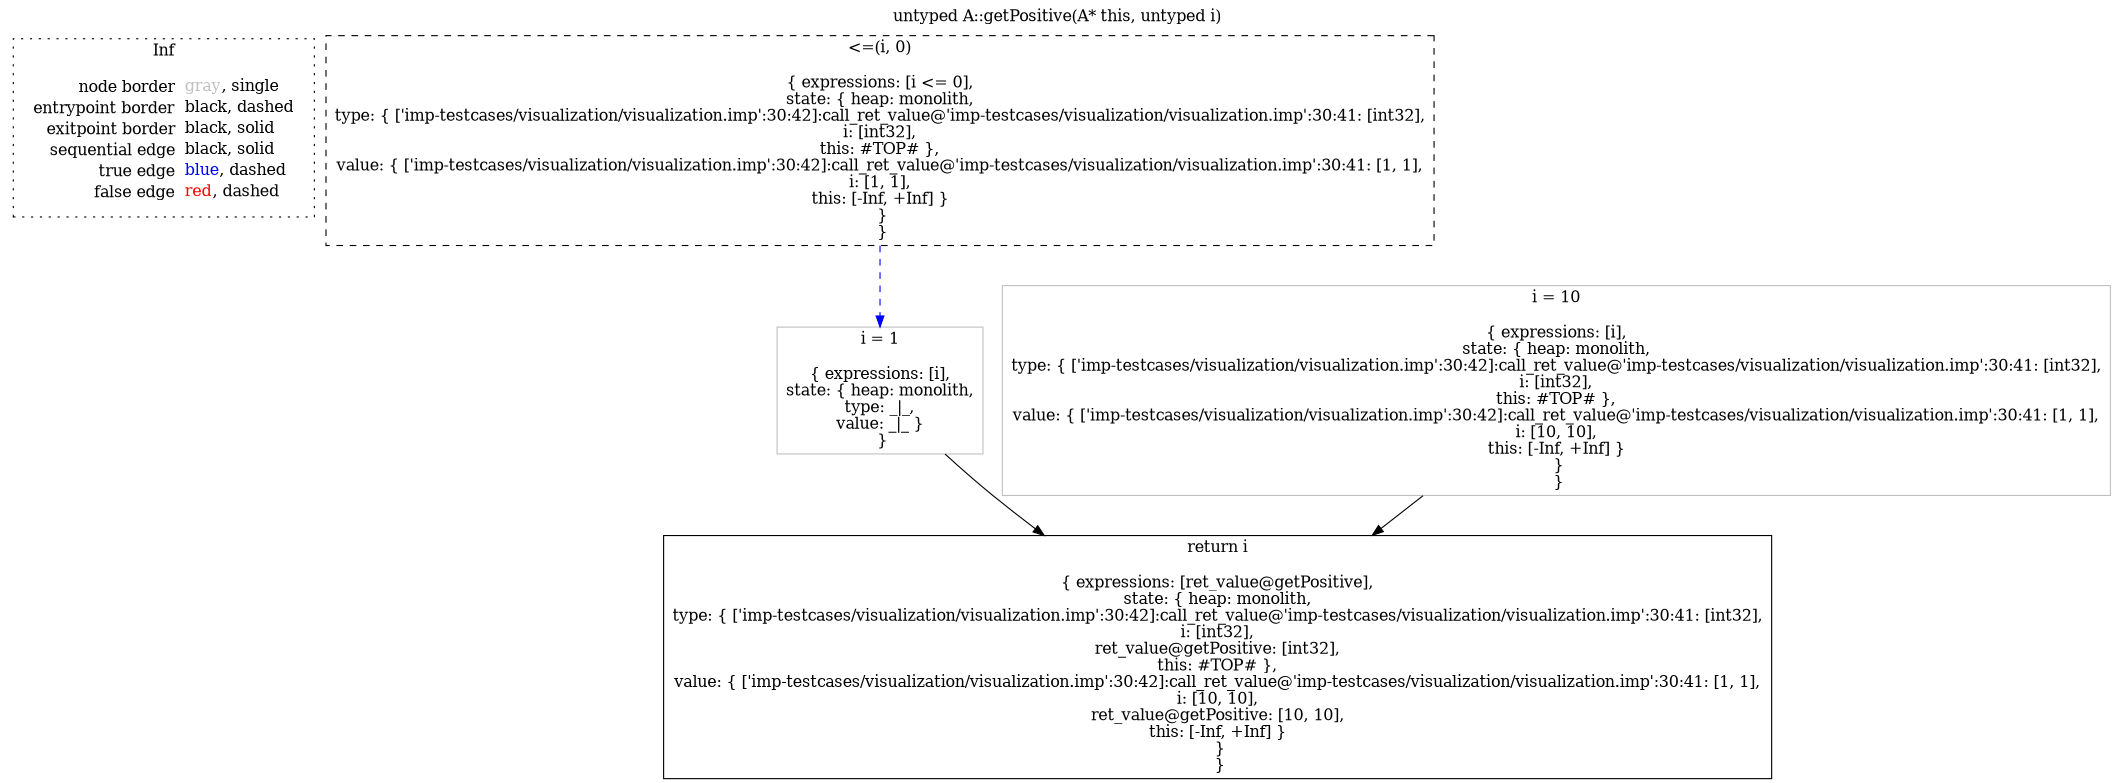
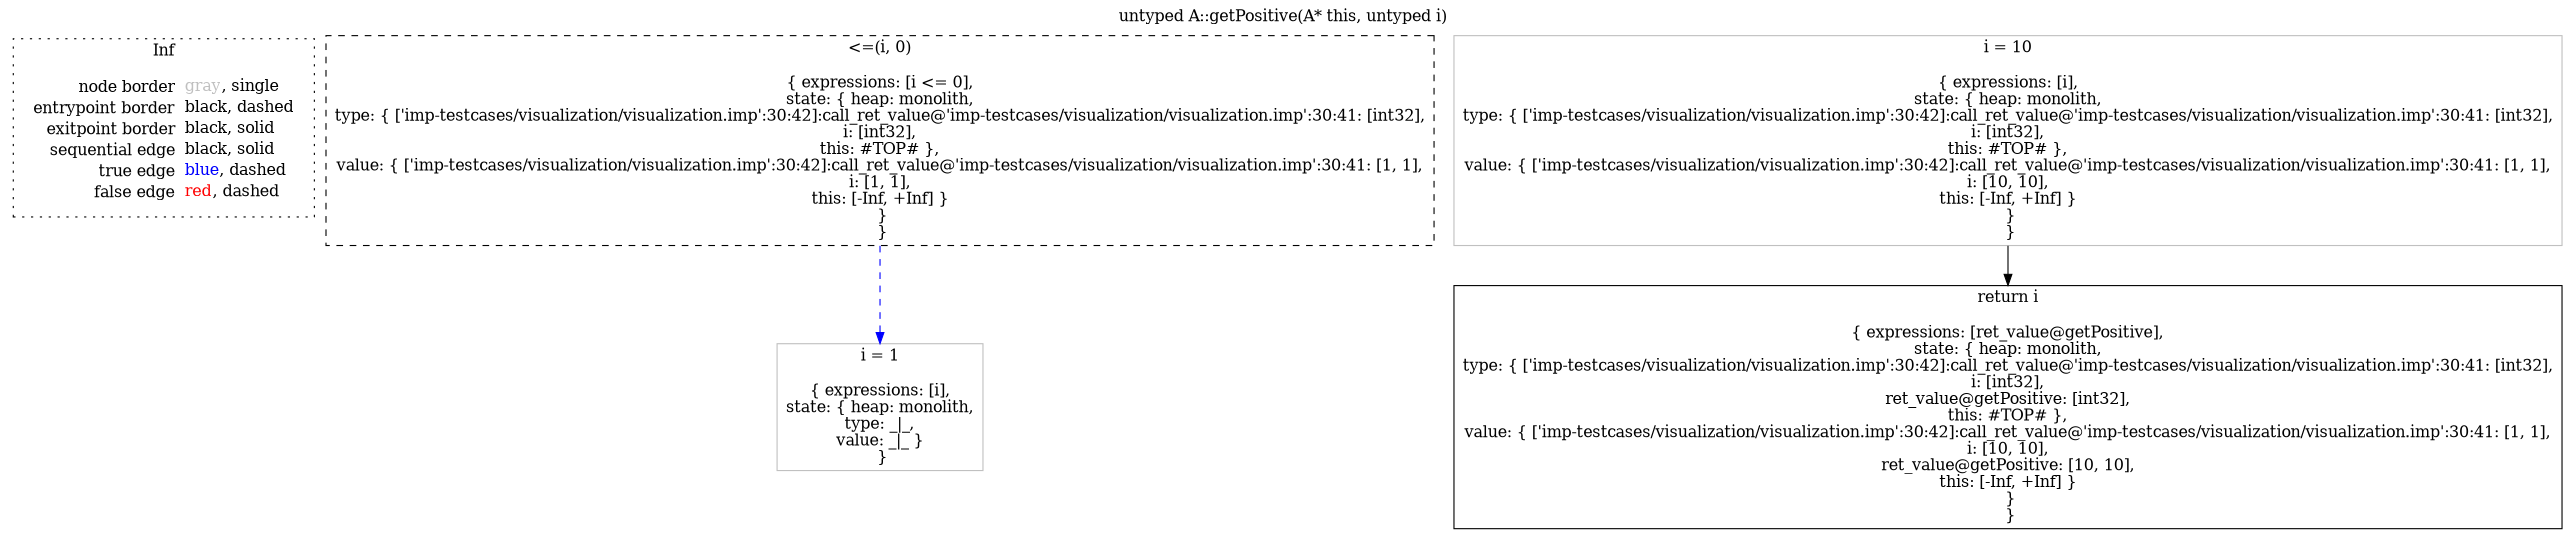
(989, 493) -> none
